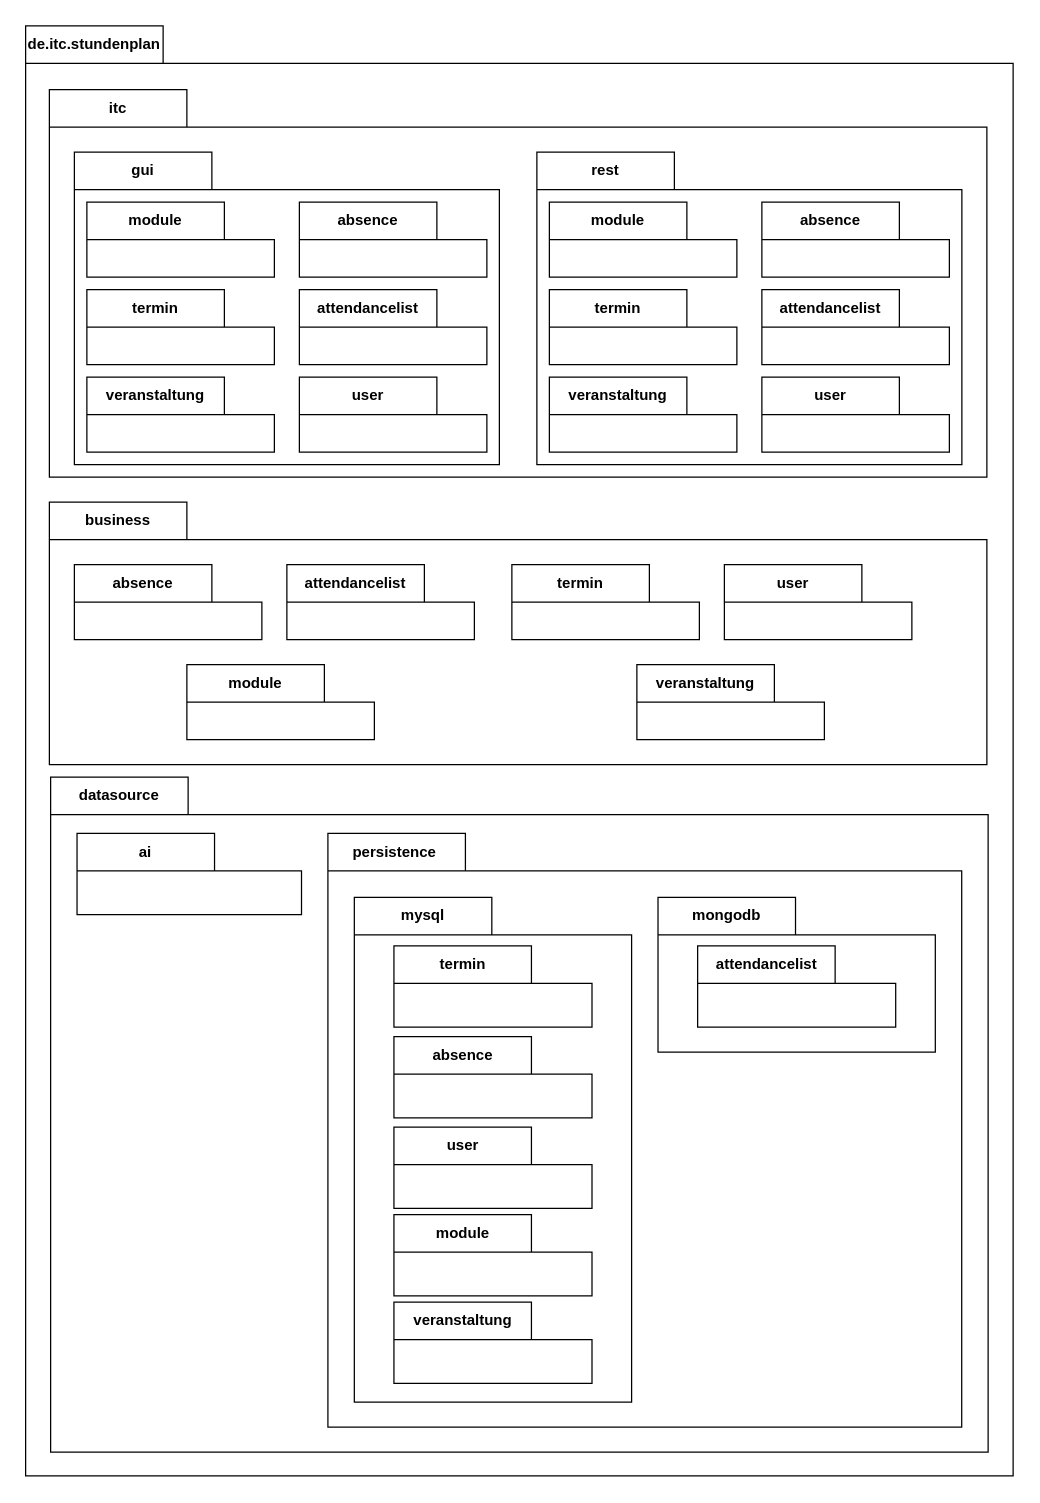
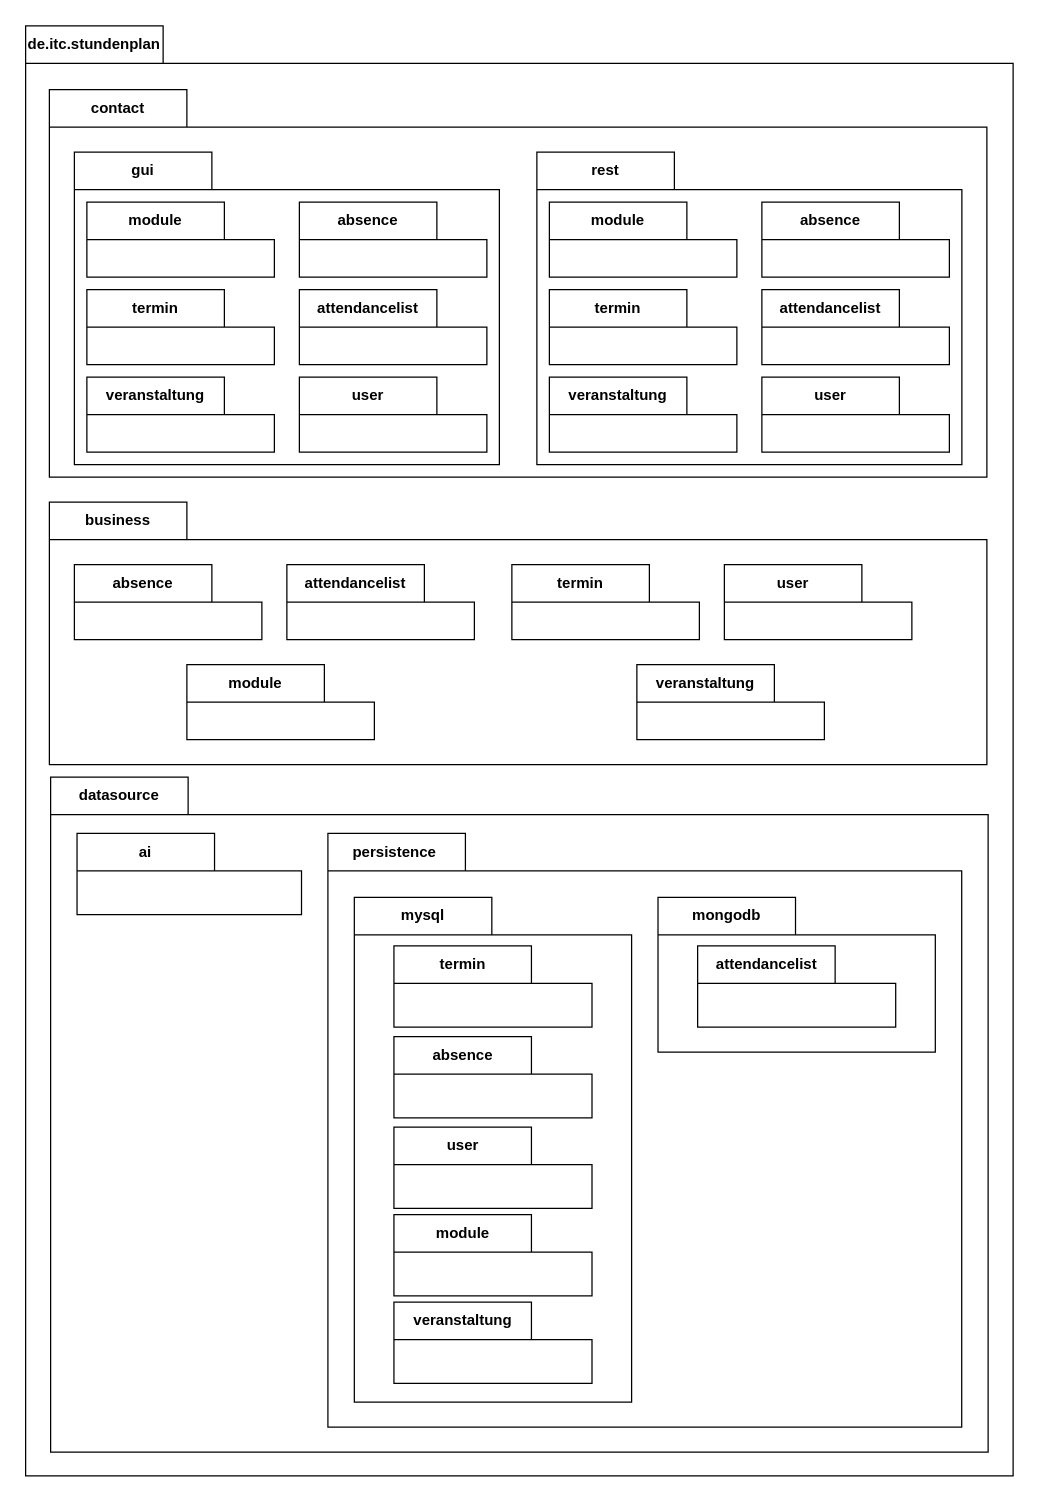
(118, 108) -> (118, 108)
